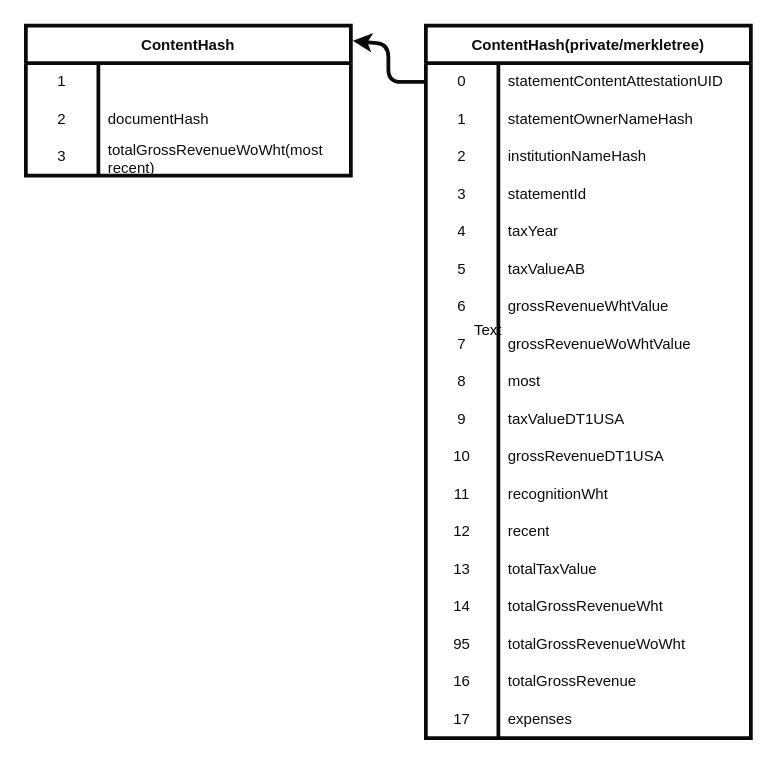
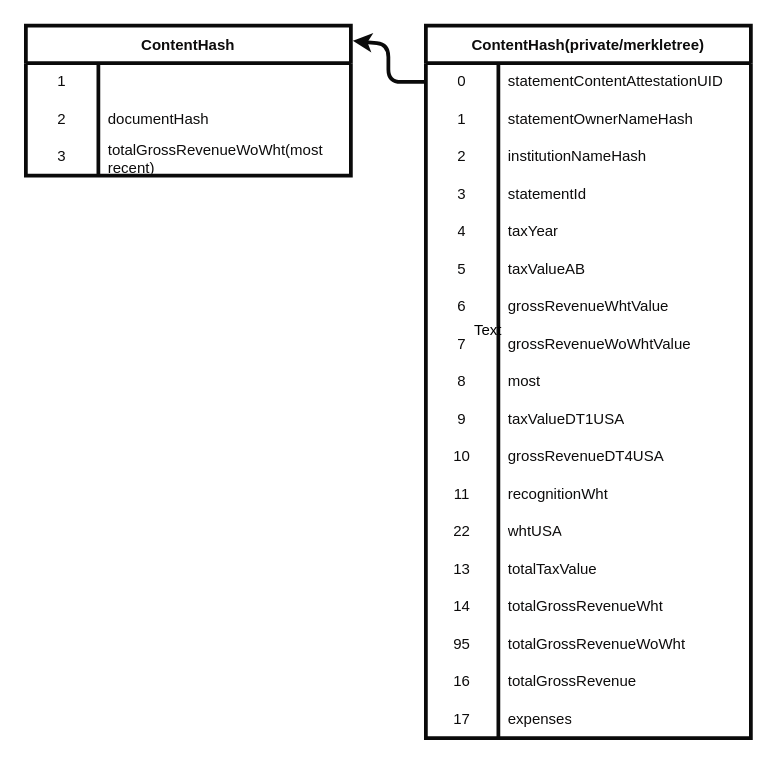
(584, 457) -> (584, 457)
(462, 532) -> (462, 532)
(533, 532) -> (533, 532)
